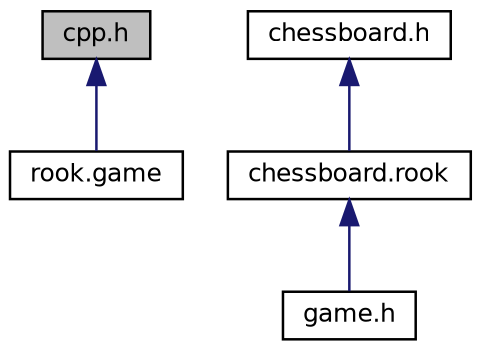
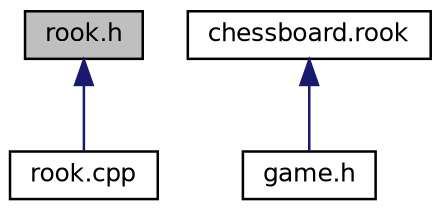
(96, 35) -> (84, 35)
(349, 35) -> none
(96, 175) -> (84, 175)
